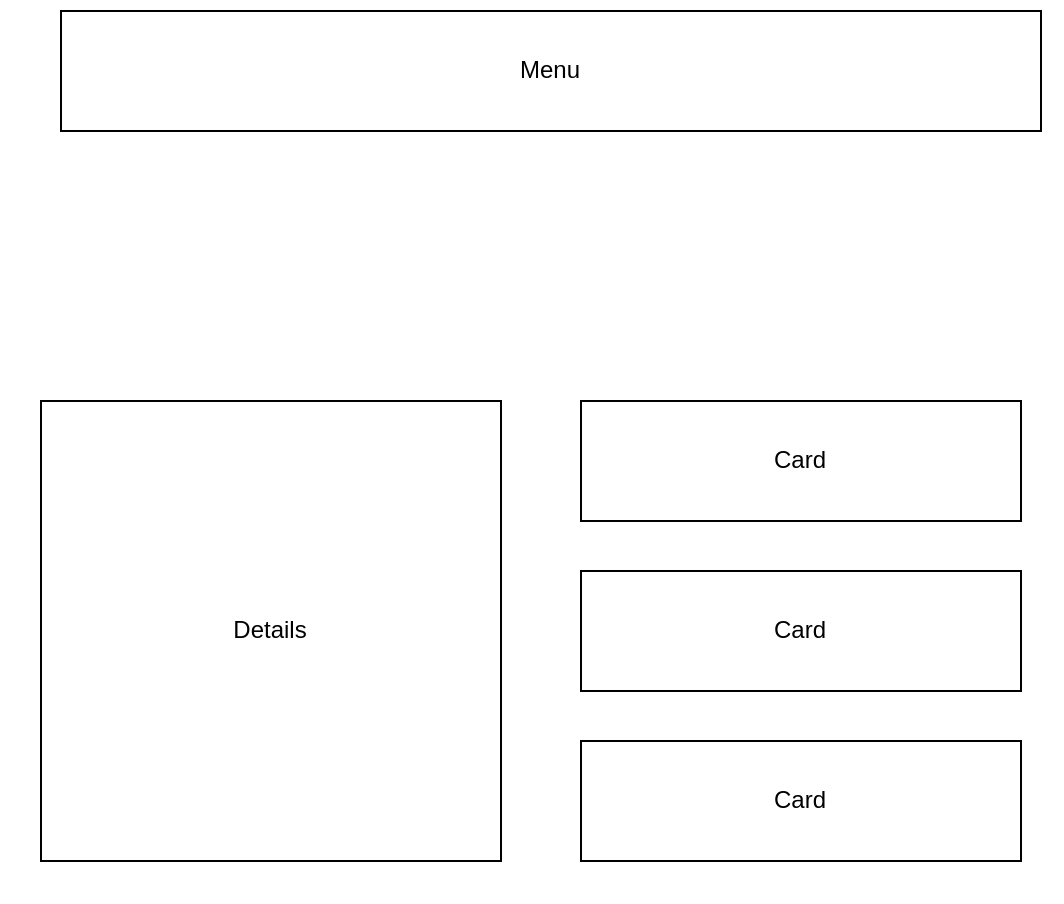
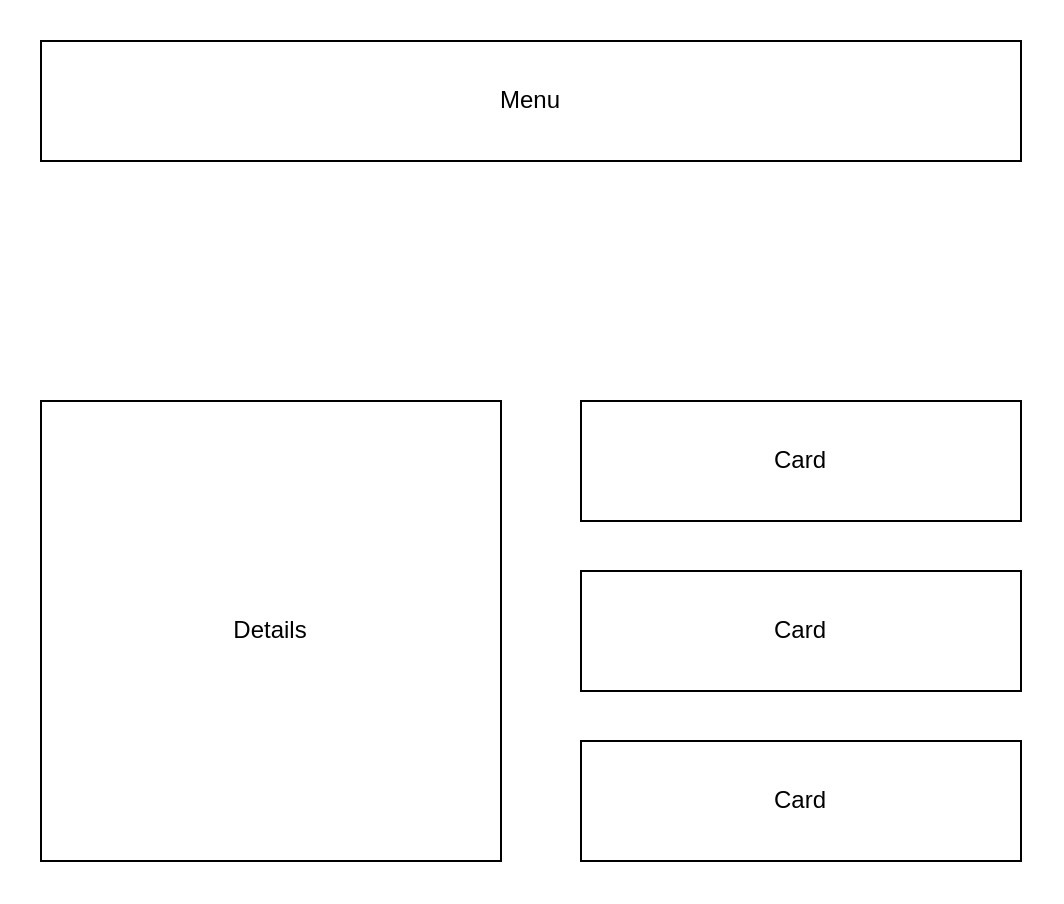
(551, 71) -> (531, 101)
